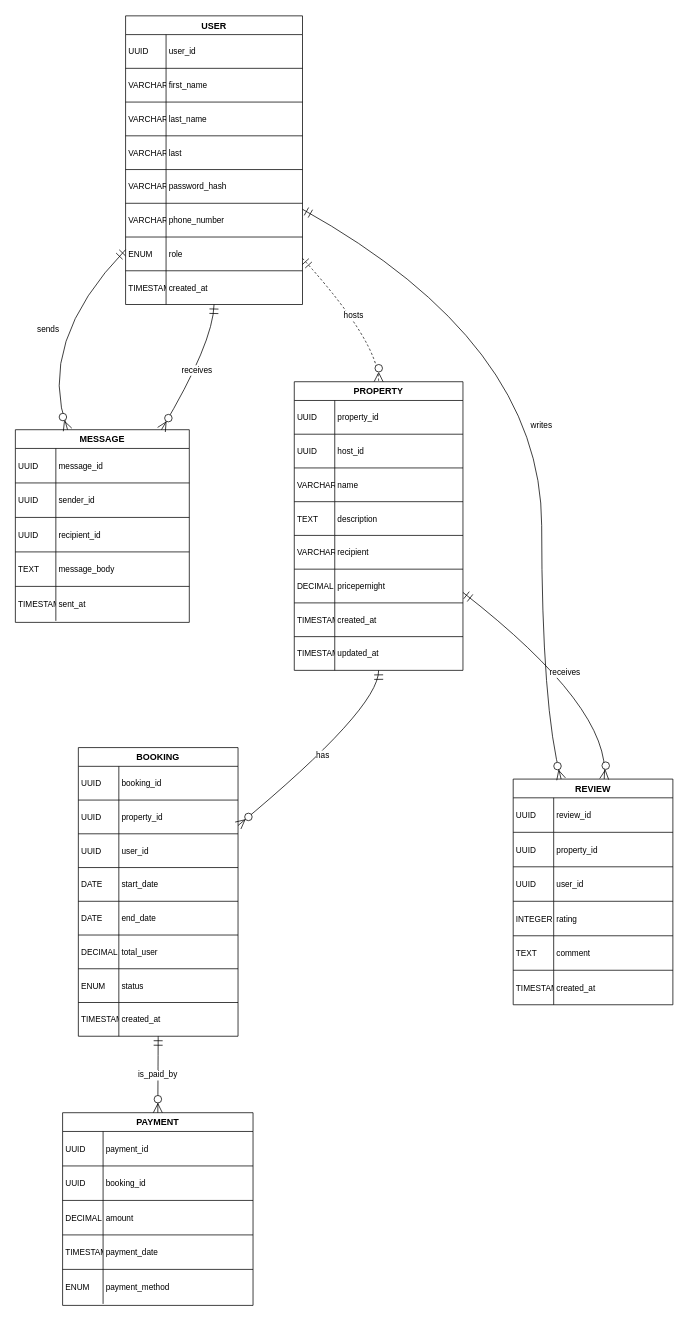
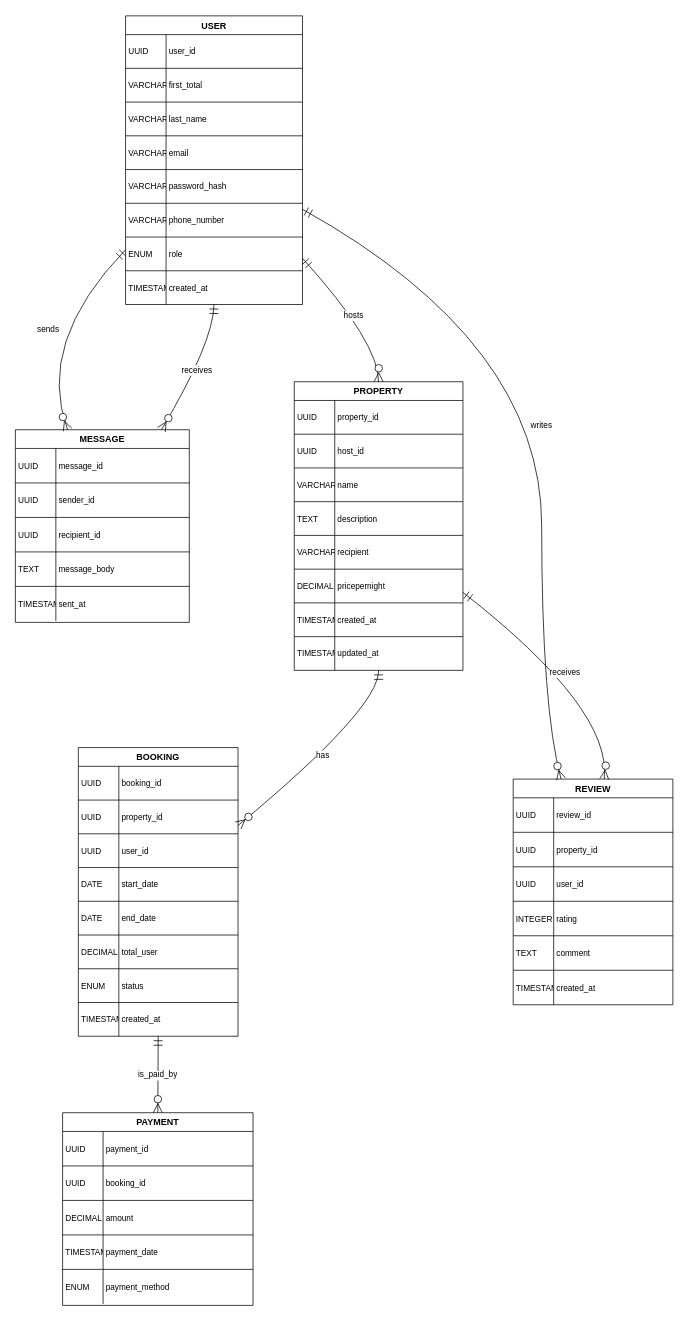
(191, 85) -> (192, 85)
(177, 153) -> (178, 153)
(326, 284) -> (326, 284)
